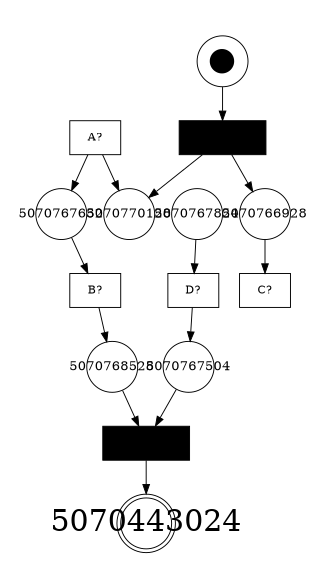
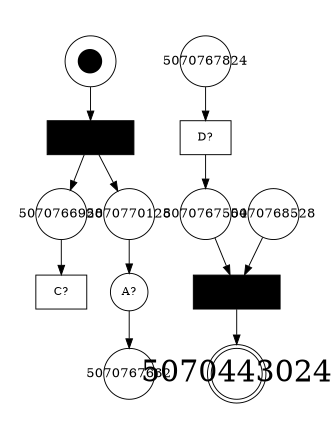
(95, 138) -> (129, 292)
(109, 168) -> (129, 252)
(95, 290) -> none
